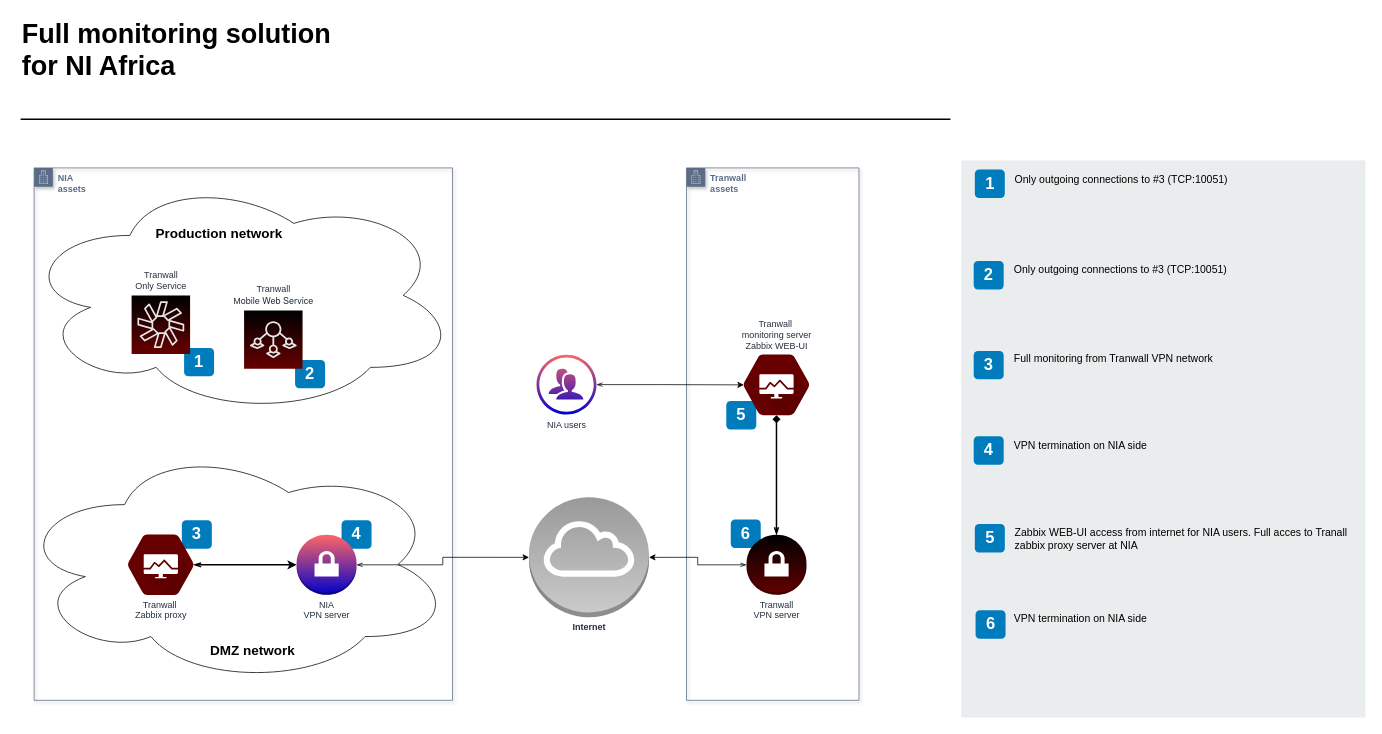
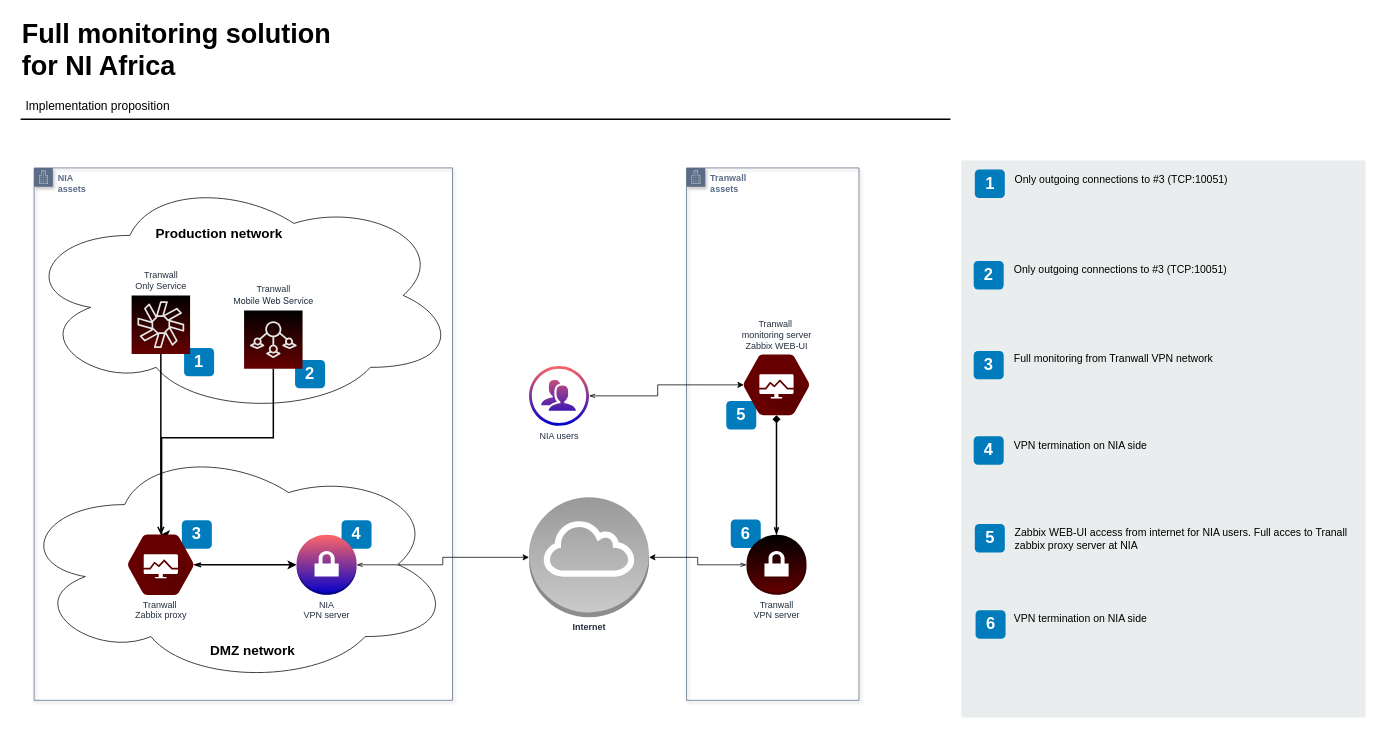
none -> (103, 104)
(567, 384) -> (559, 396)
none -> (161, 395)
none -> (201, 438)
